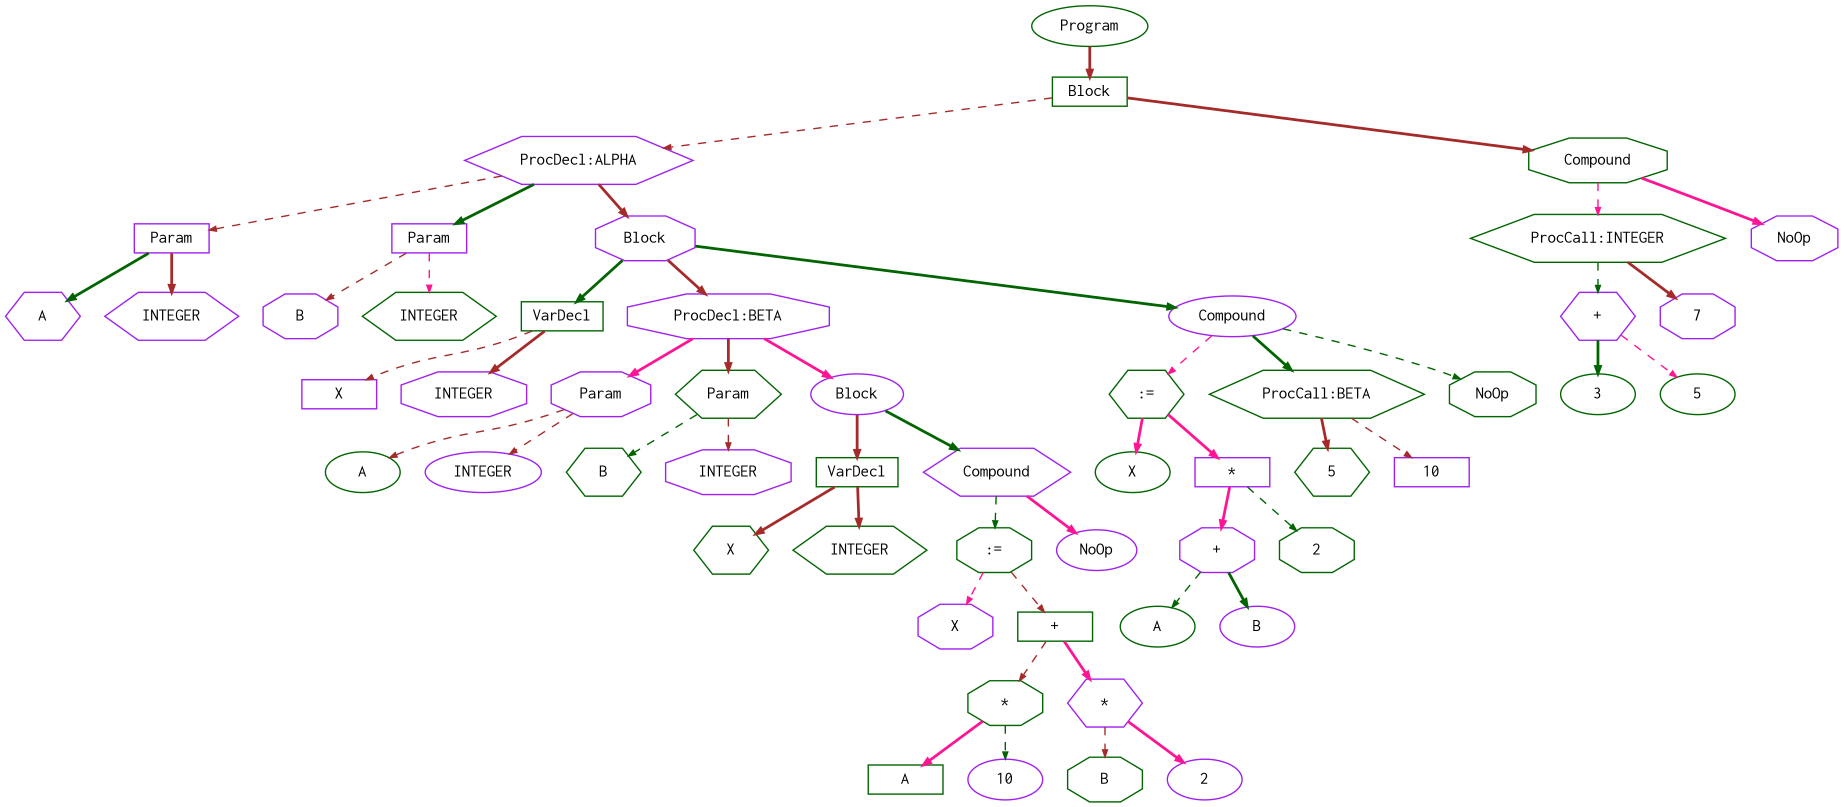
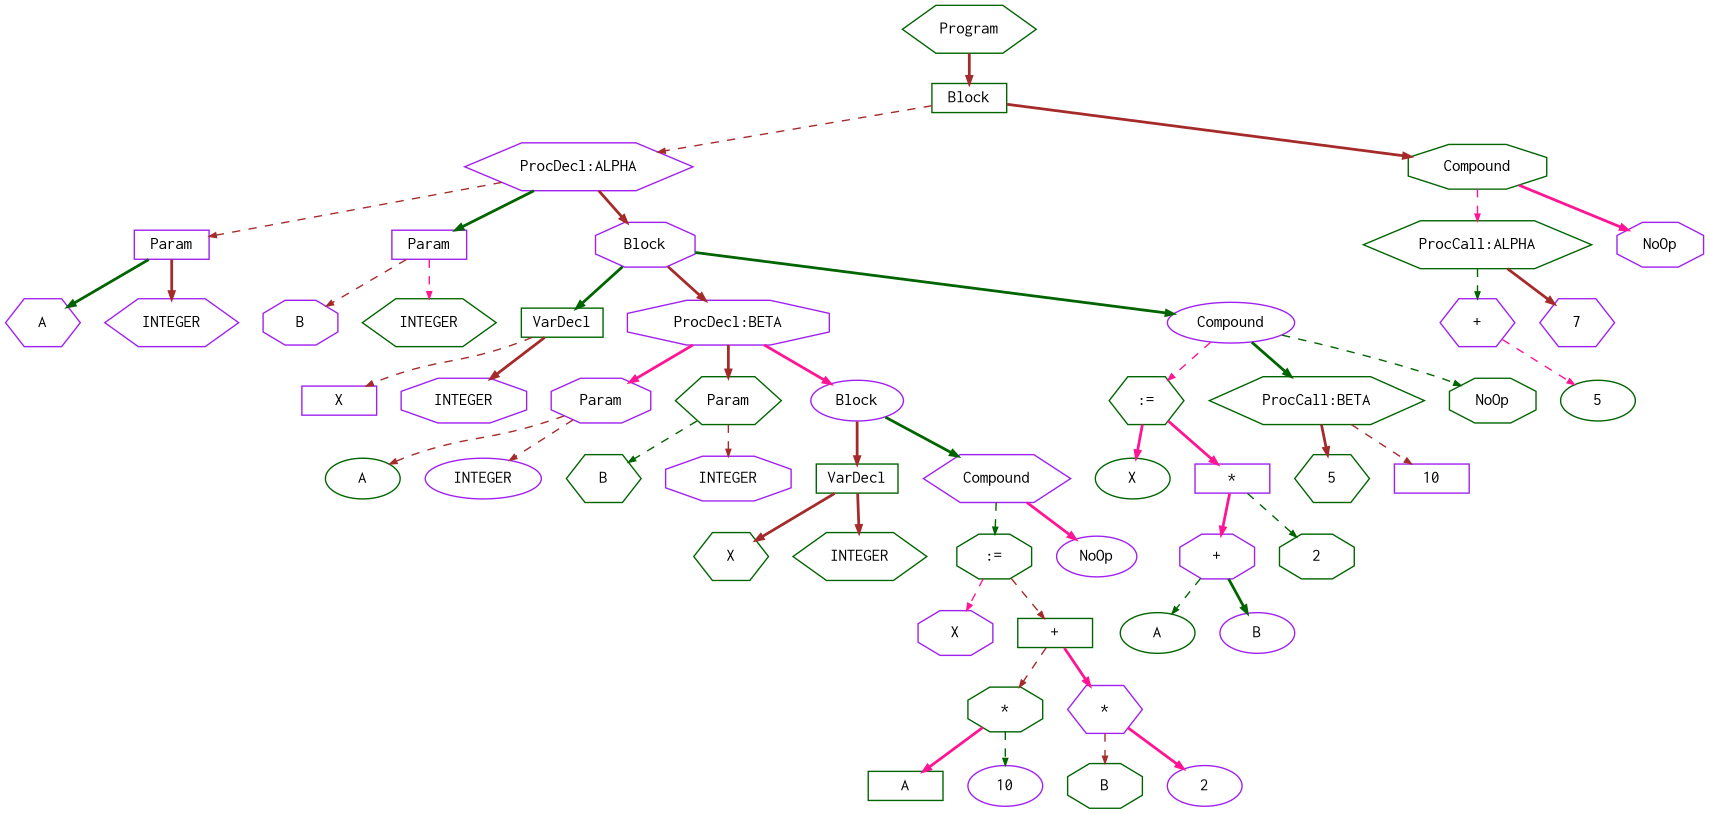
(1090, 26) -> (969, 29)
(1598, 238) -> (1477, 245)
(1698, 316) -> (1577, 323)
(1598, 394) -> none
